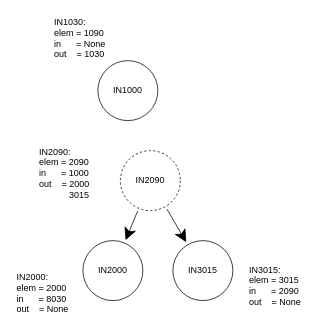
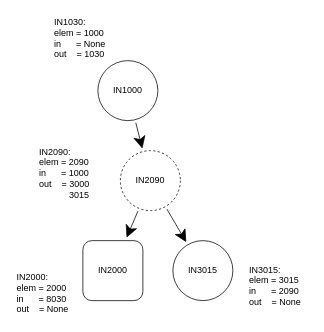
(84, 38) -> (84, 38)
none -> (138, 130)
(69, 173) -> (69, 173)
(113, 270) -> (113, 270)
